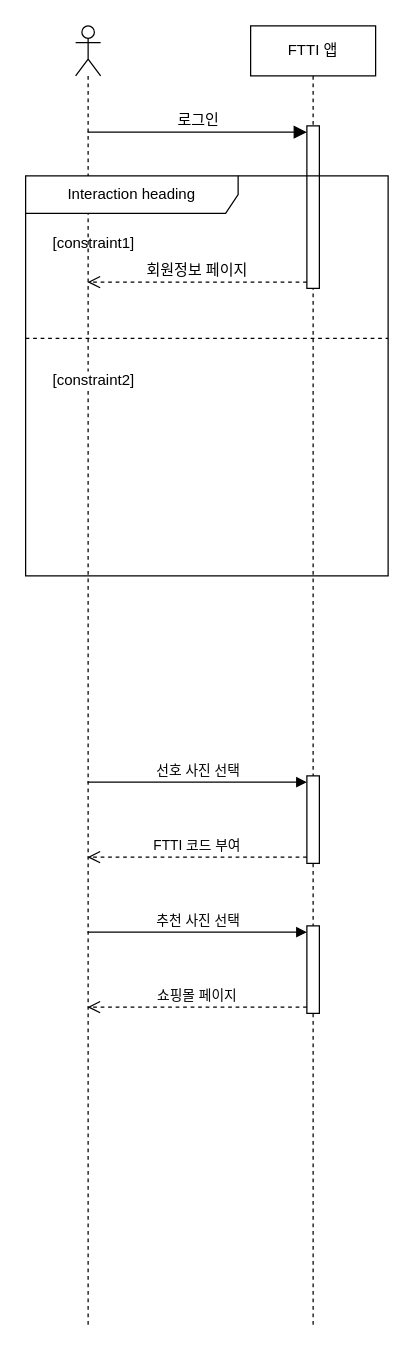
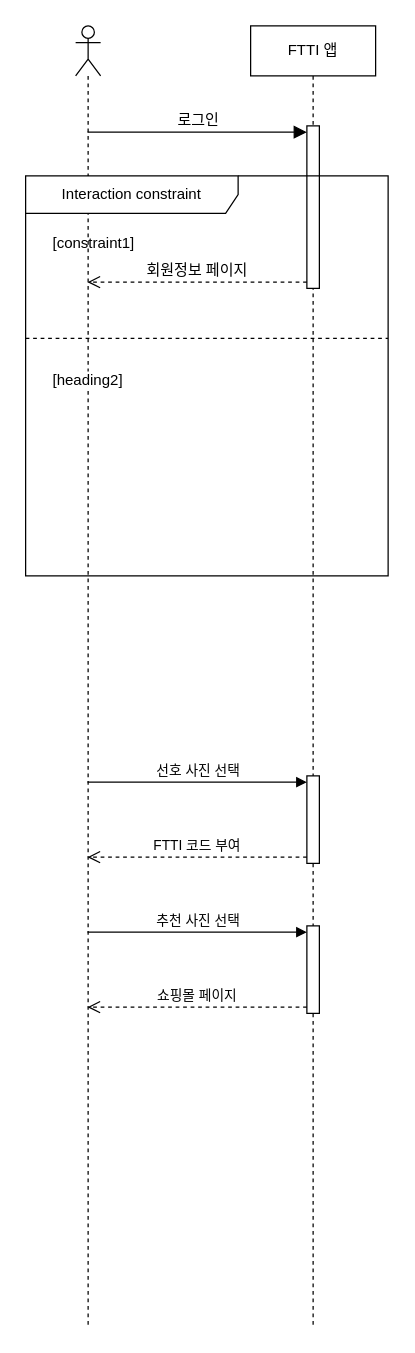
(132, 194) -> (132, 194)
(106, 381) -> (93, 381)
